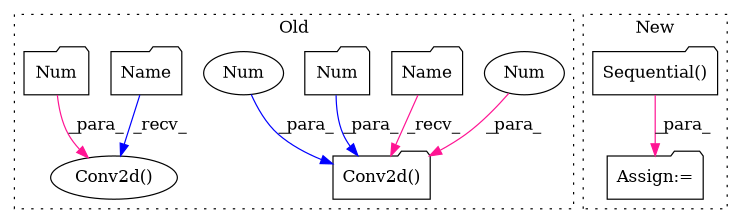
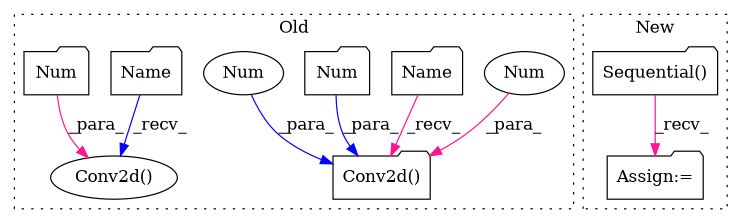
(683, 125) -> (682, 125)
